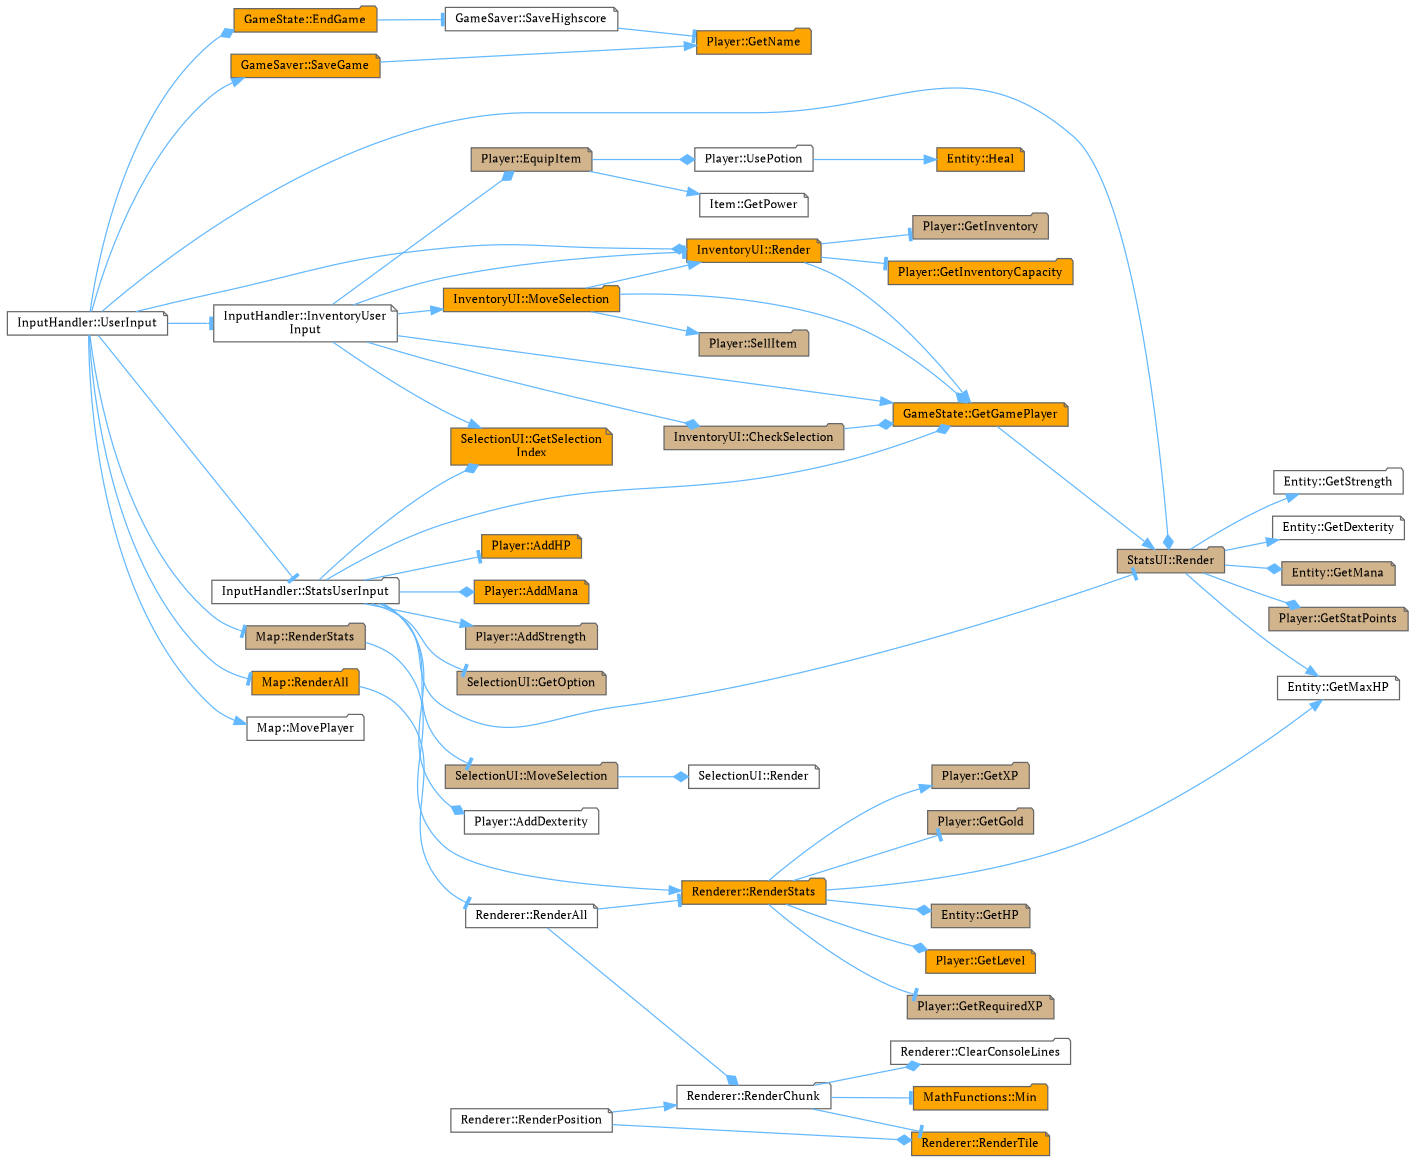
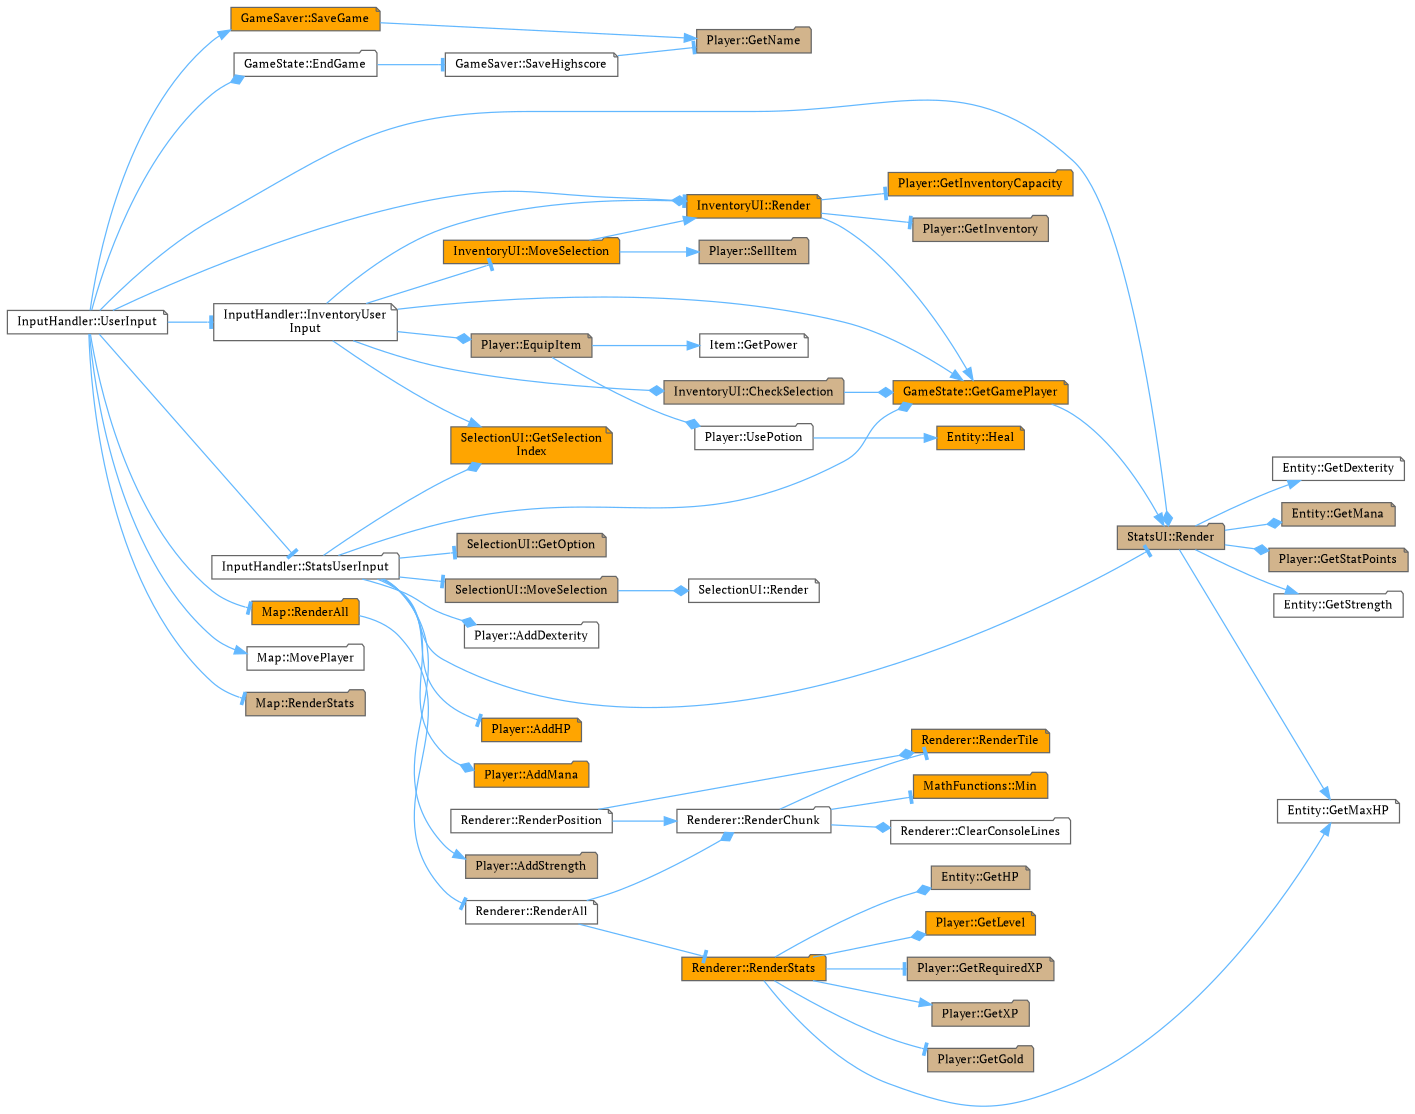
(306, 20) -> (306, 65)
(754, 43) -> (754, 41)
(799, 310) -> none
(414, 312) -> (426, 285)
(532, 592) -> (532, 776)
(442, 844) -> none
